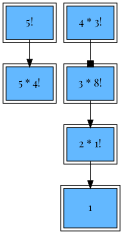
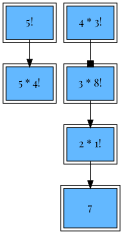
(90, 208) -> (90, 208)
